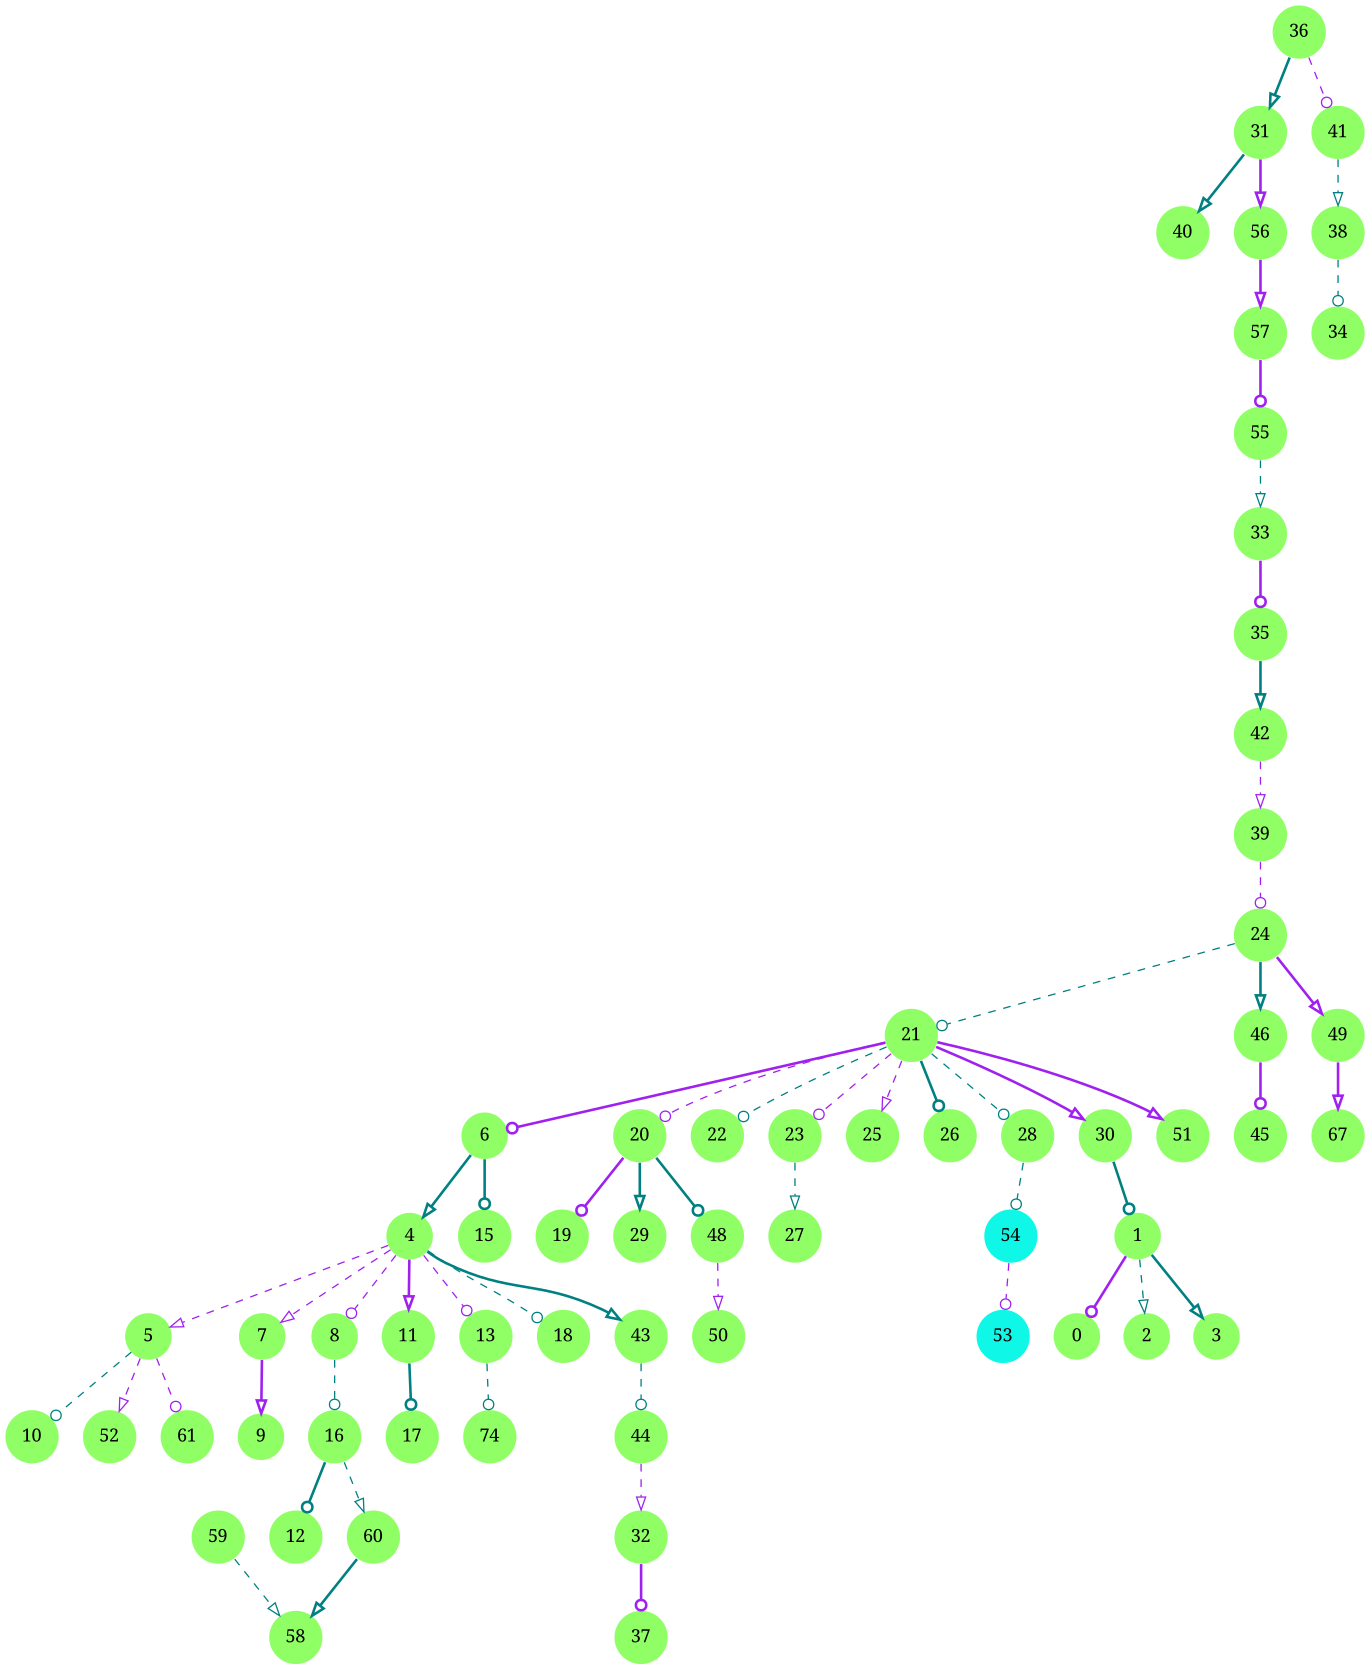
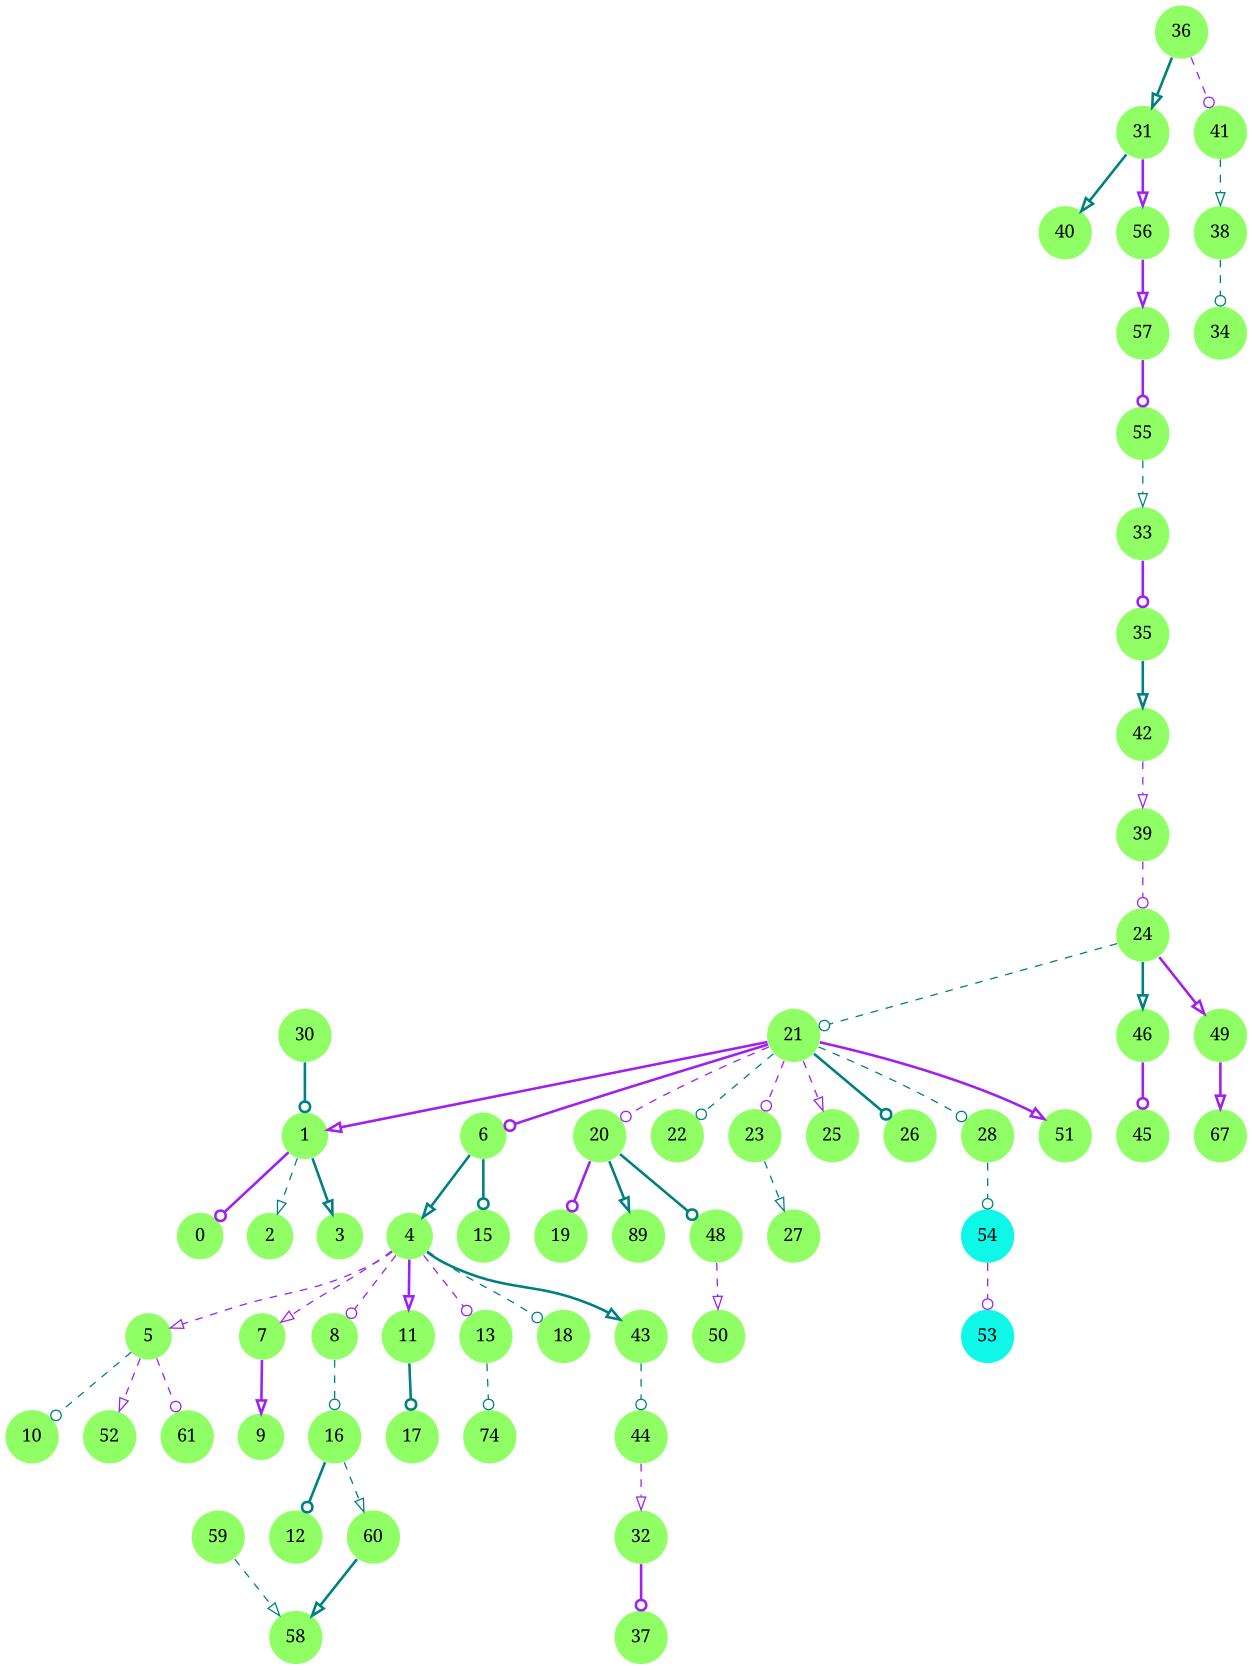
(1005, 1078) -> (554, 1085)
(640, 1236) -> (639, 1236)
